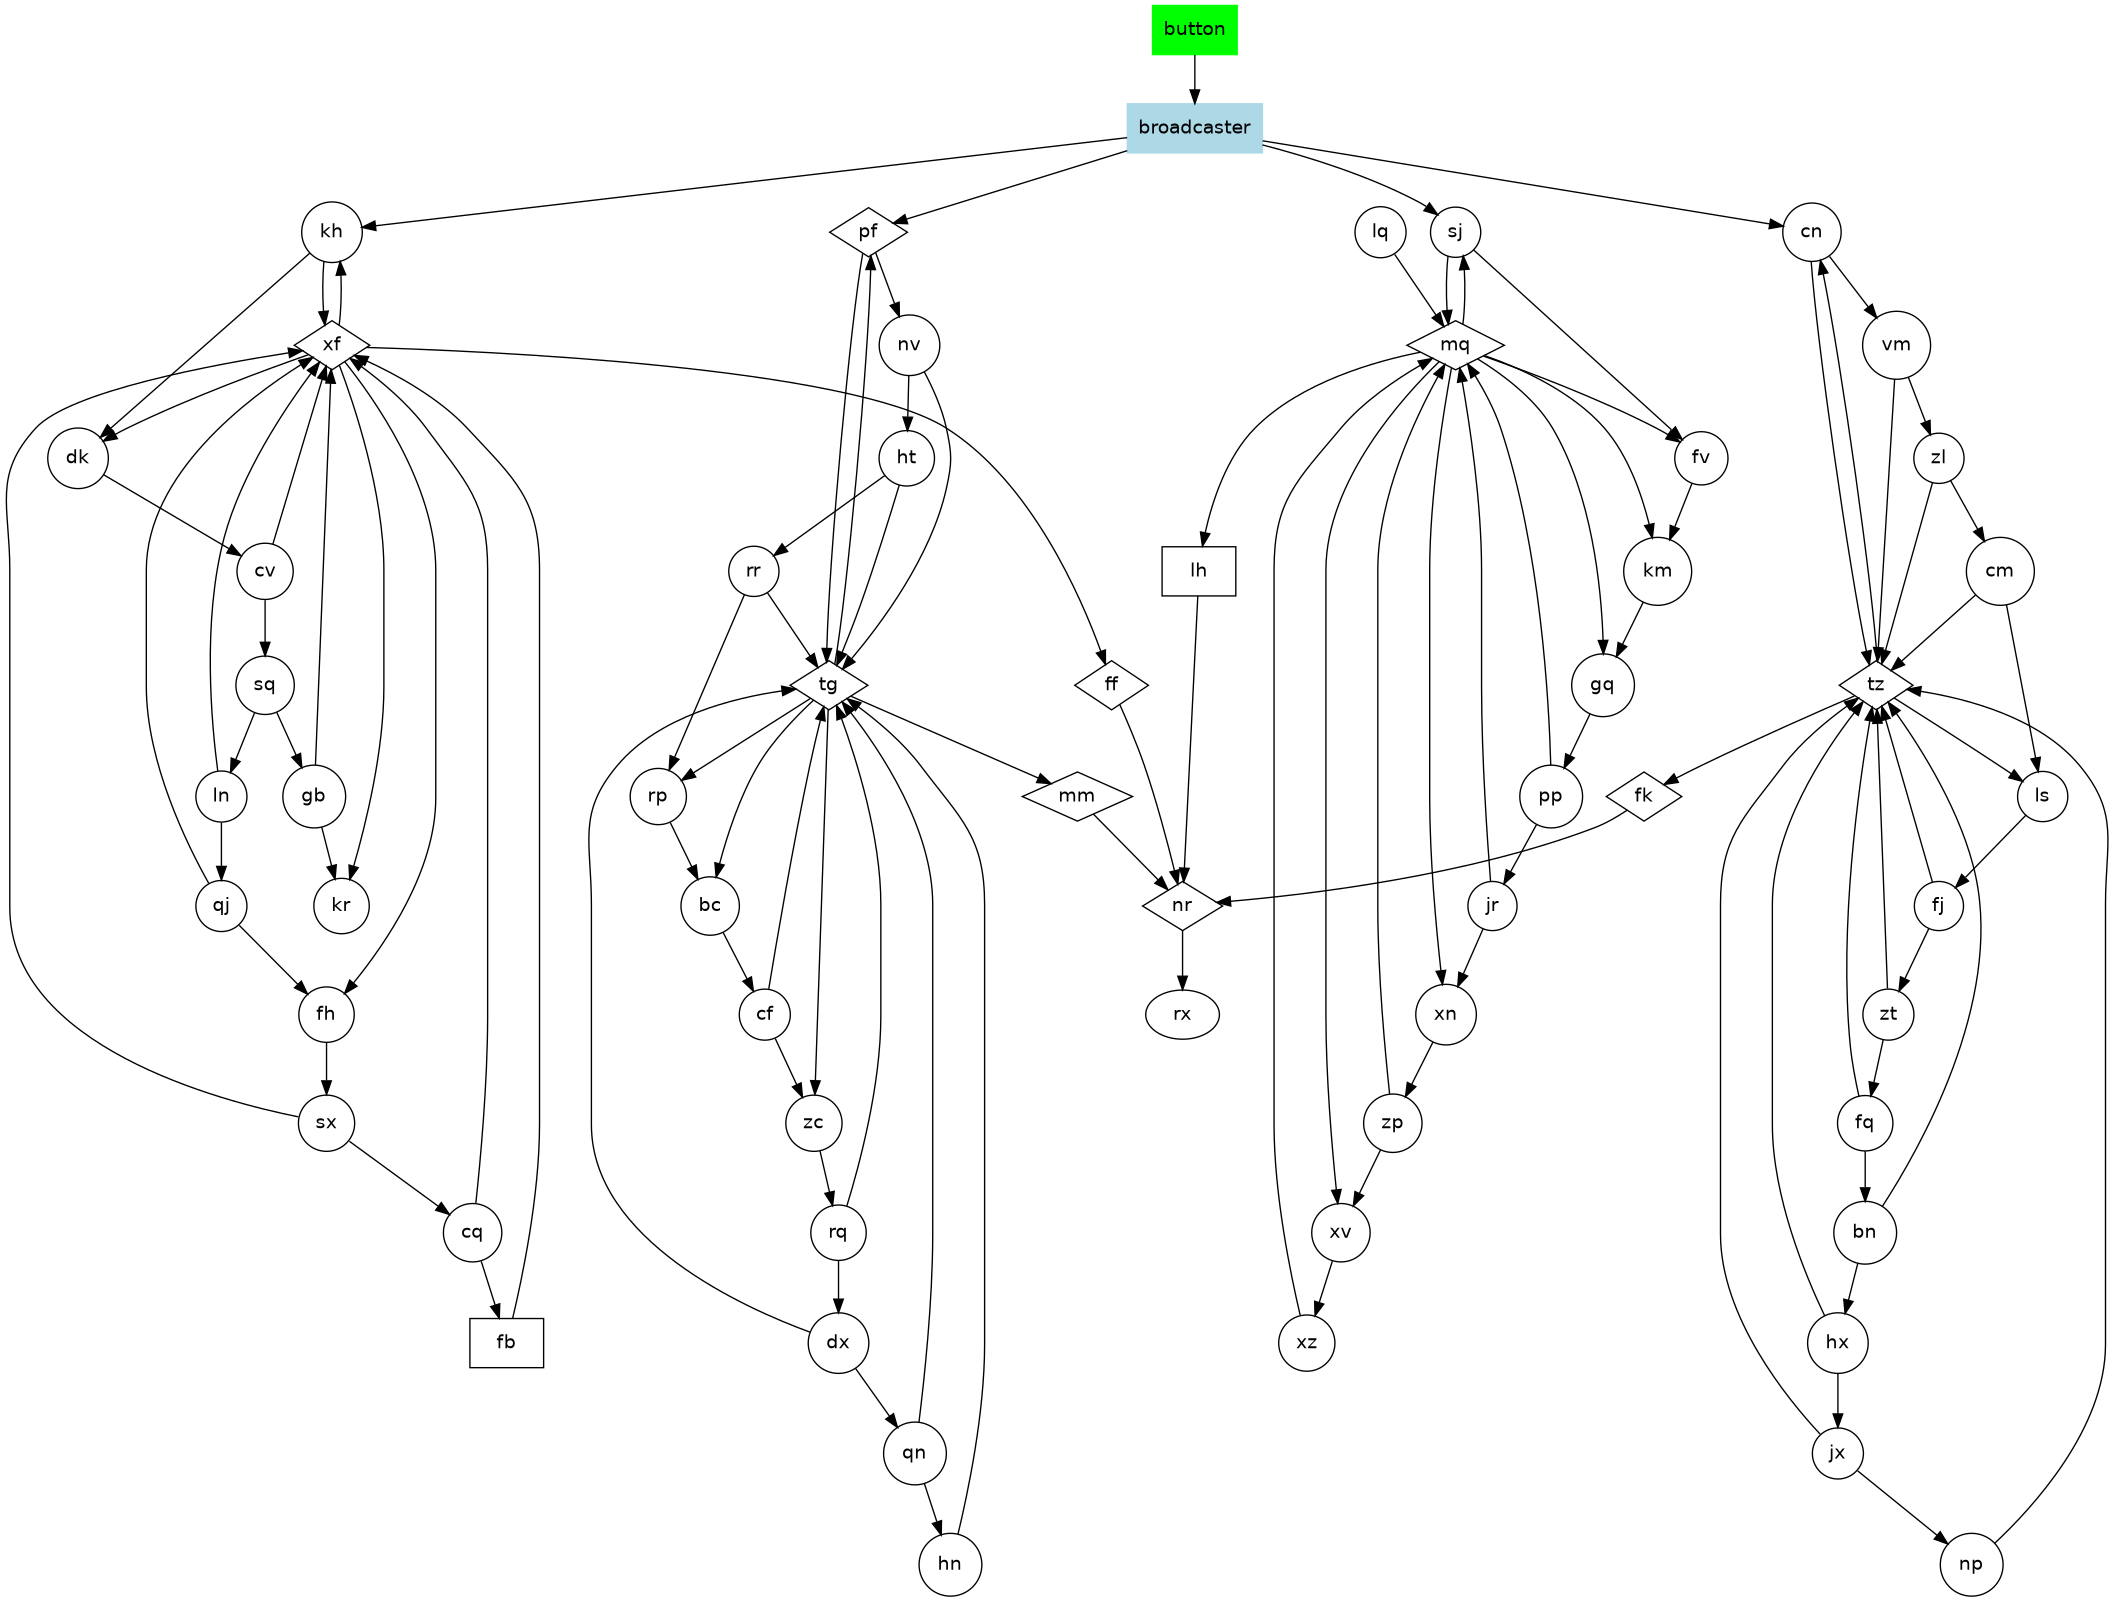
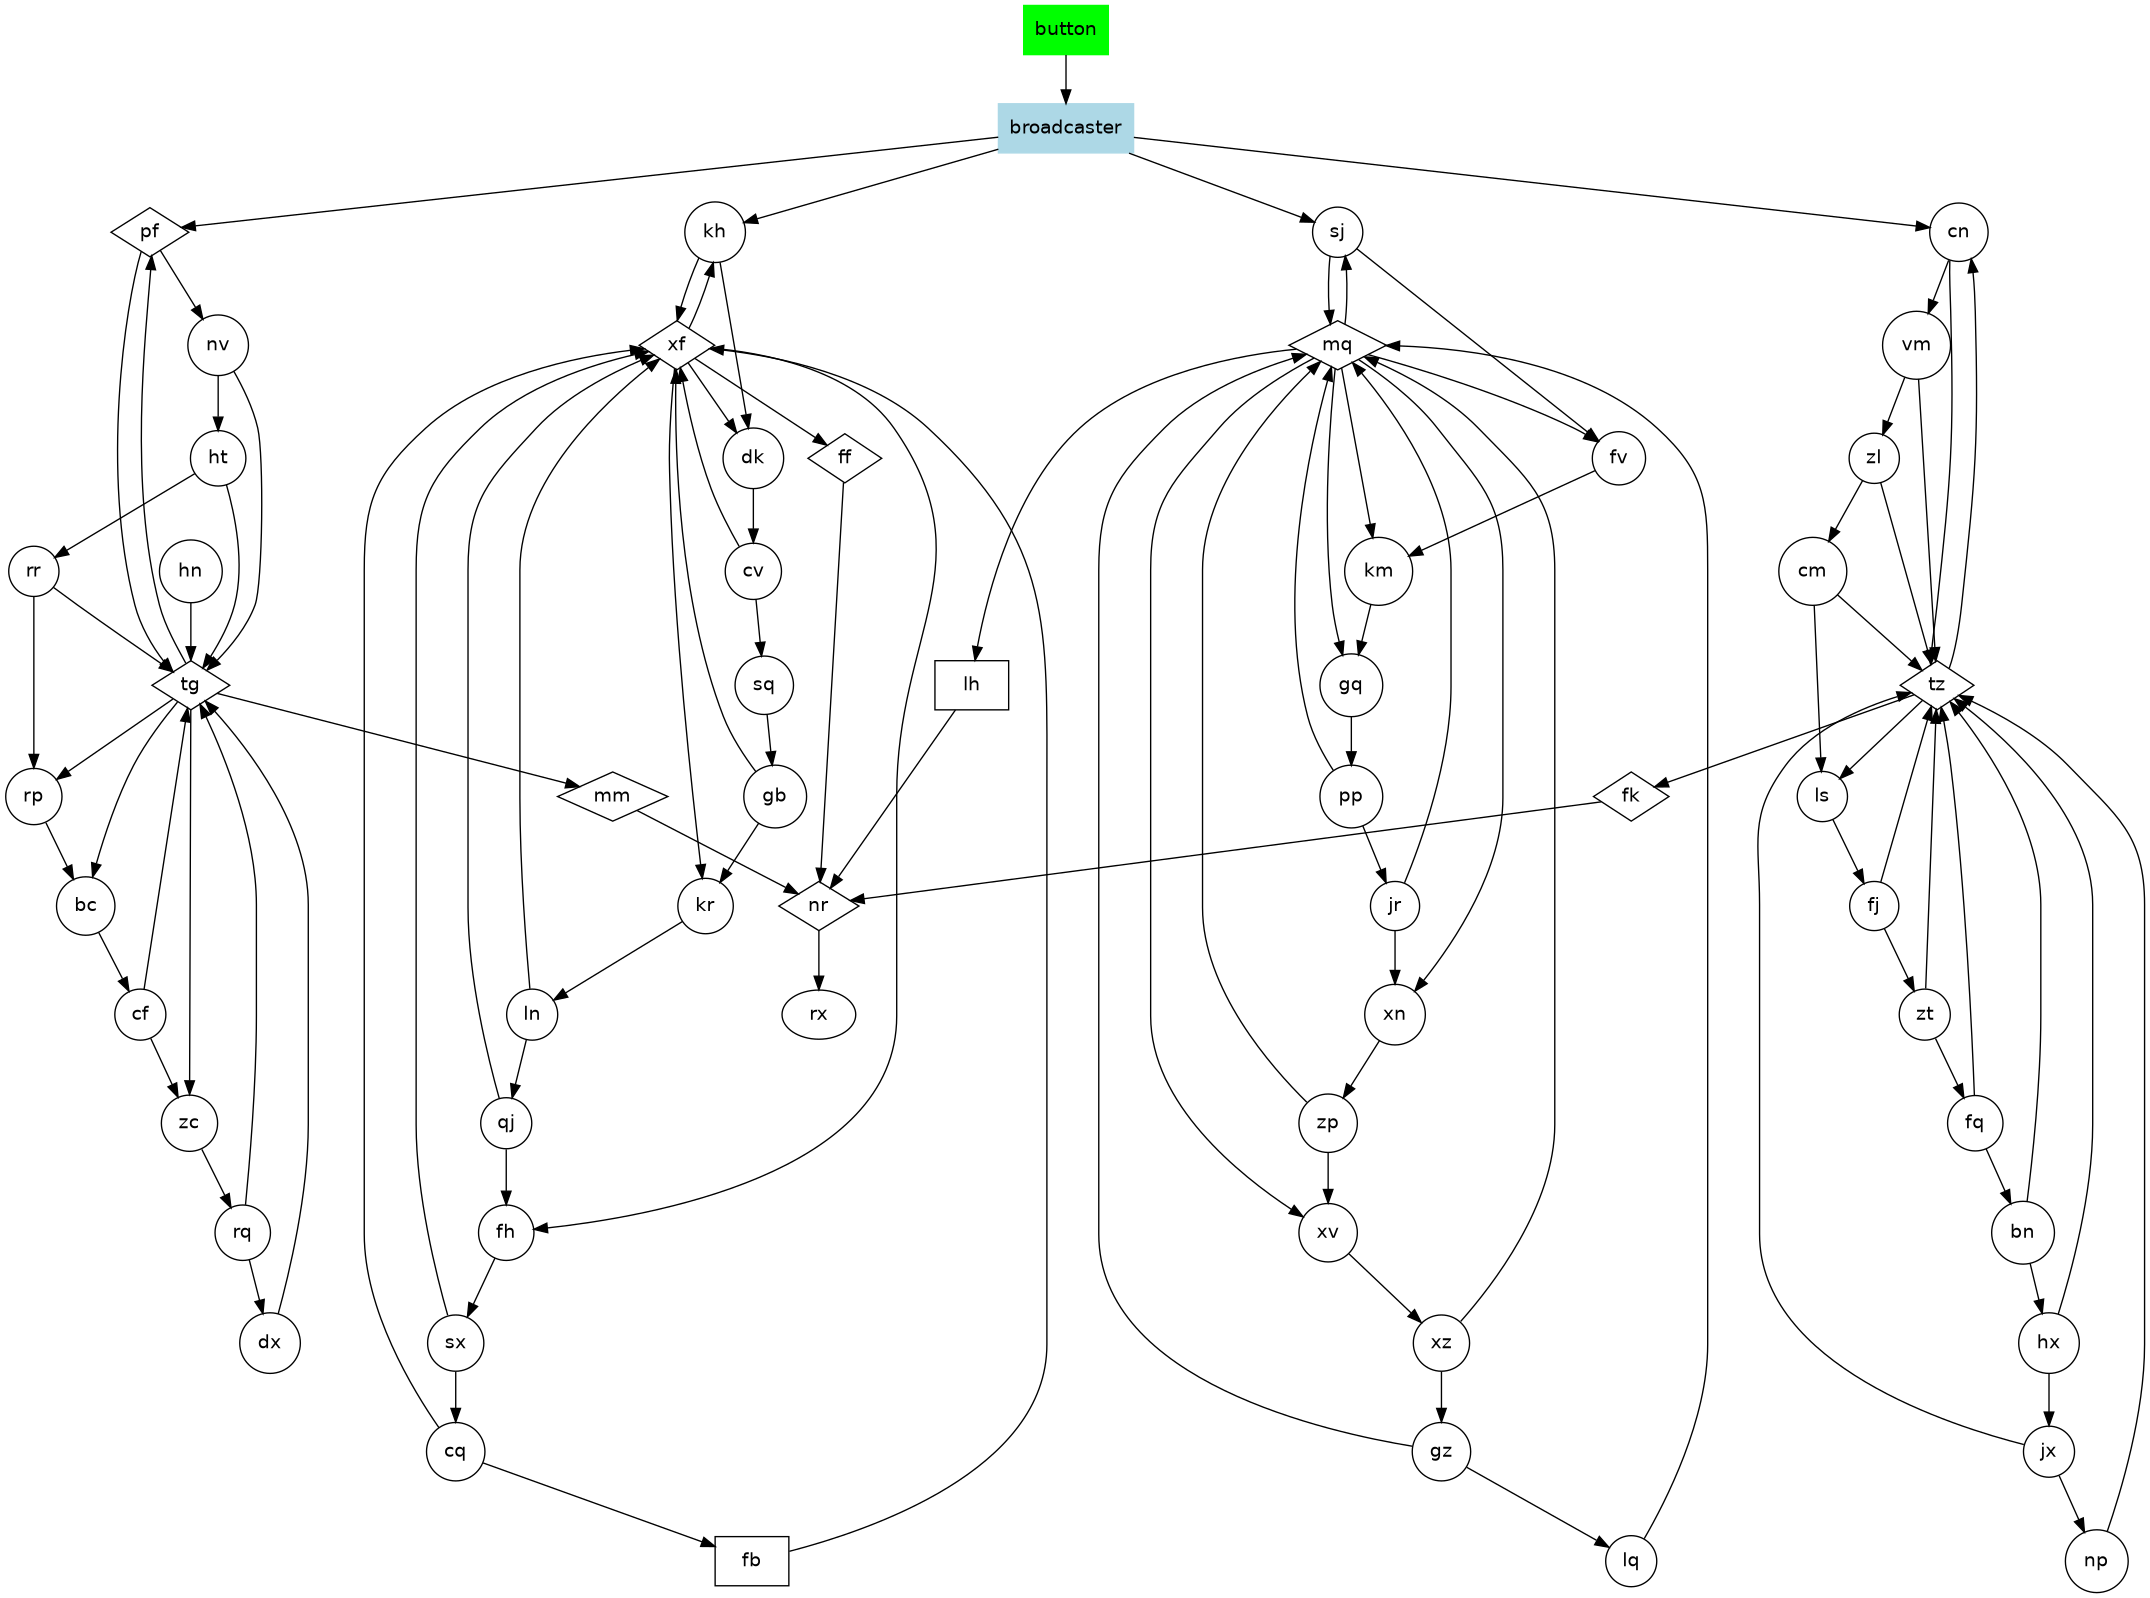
(245, 736) -> (624, 957)
none -> (1441, 1452)
(915, 1453) -> none
